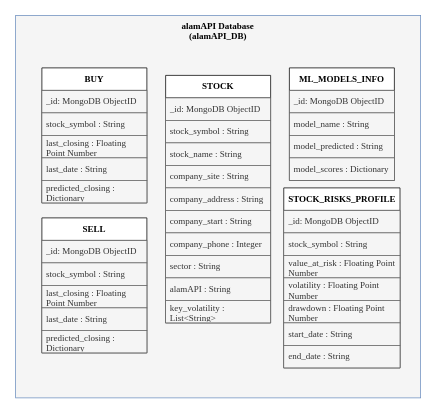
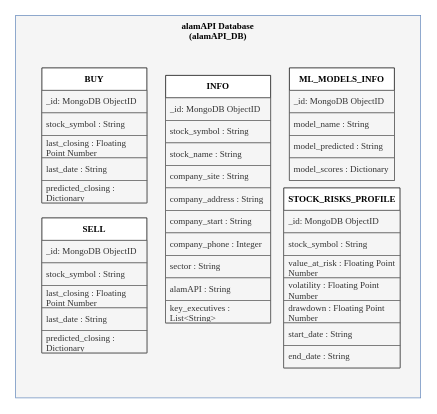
(218, 87) -> (218, 87)
(219, 312) -> (219, 312)
